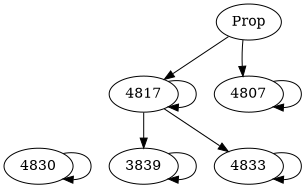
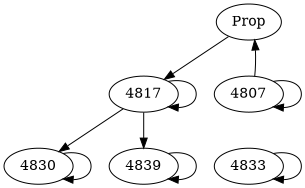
(242, 53) -> (256, 63)
(192, 127) -> (95, 127)
(144, 166) -> (144, 166)
